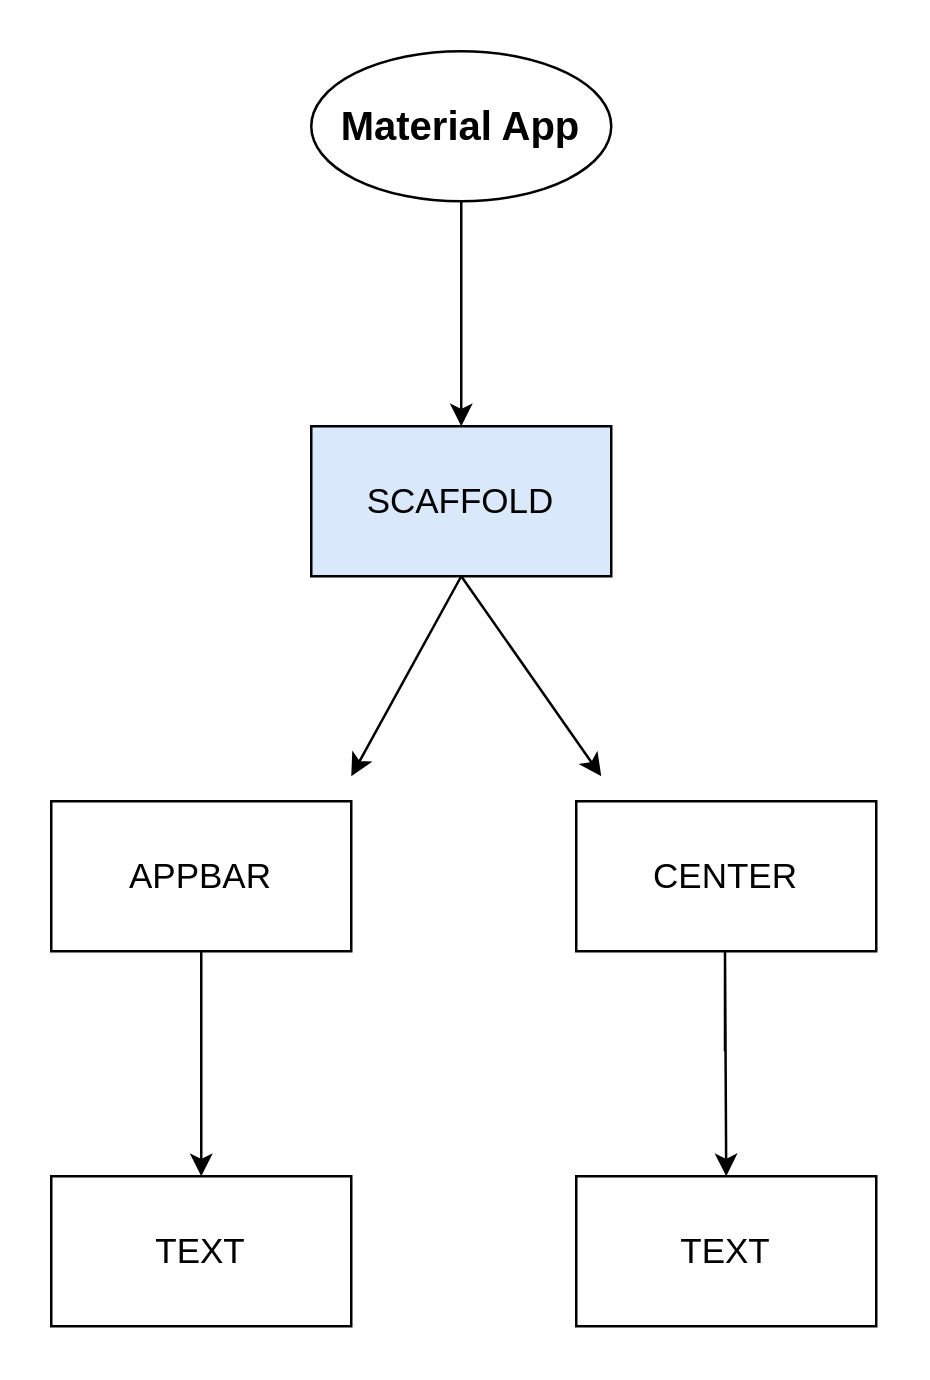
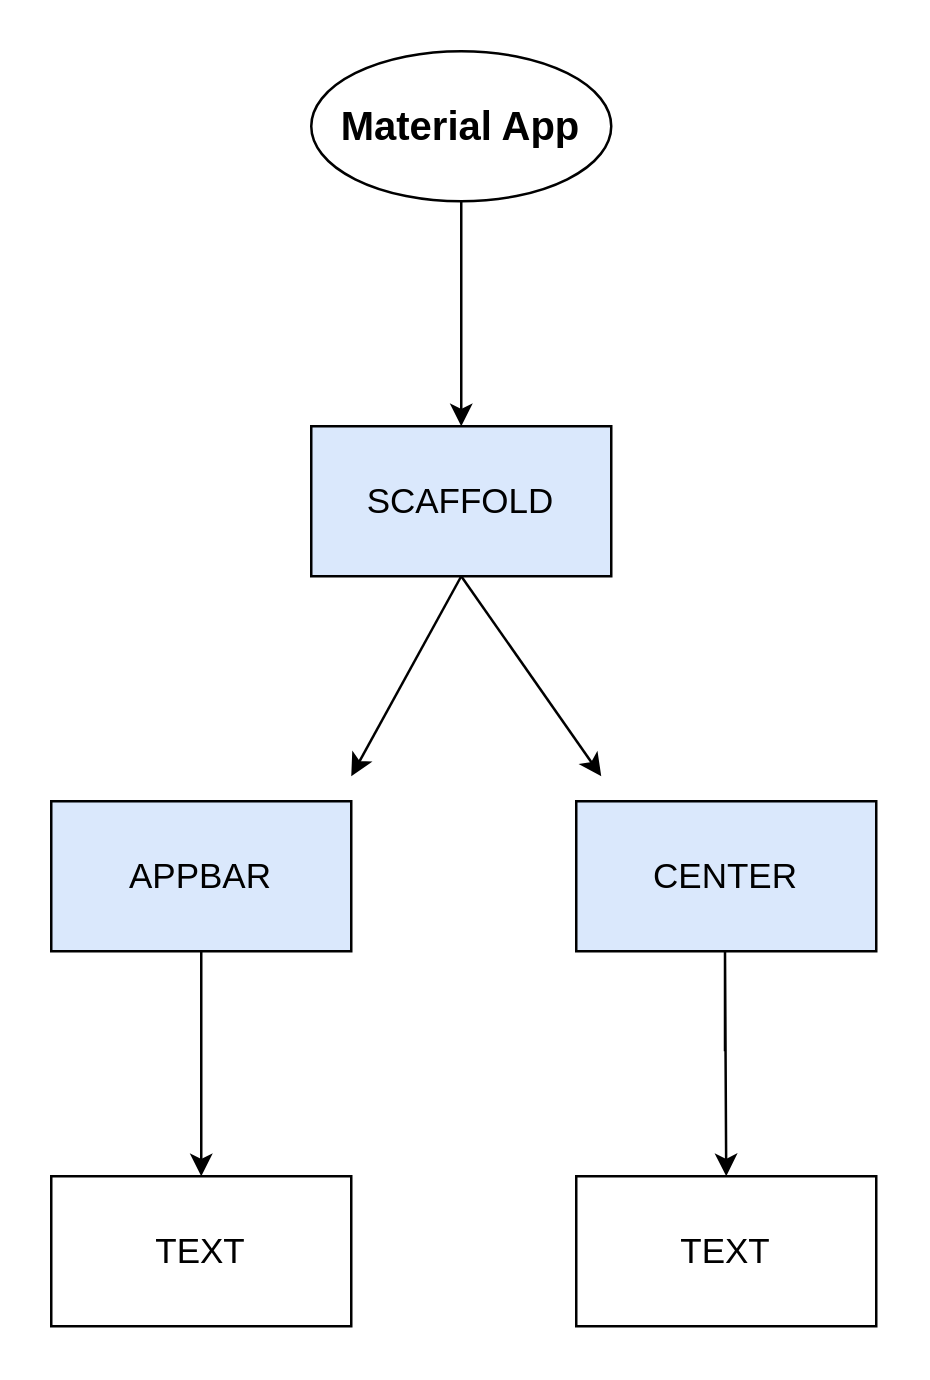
(201, 876) -> (201, 876)
(726, 876) -> (726, 876)
